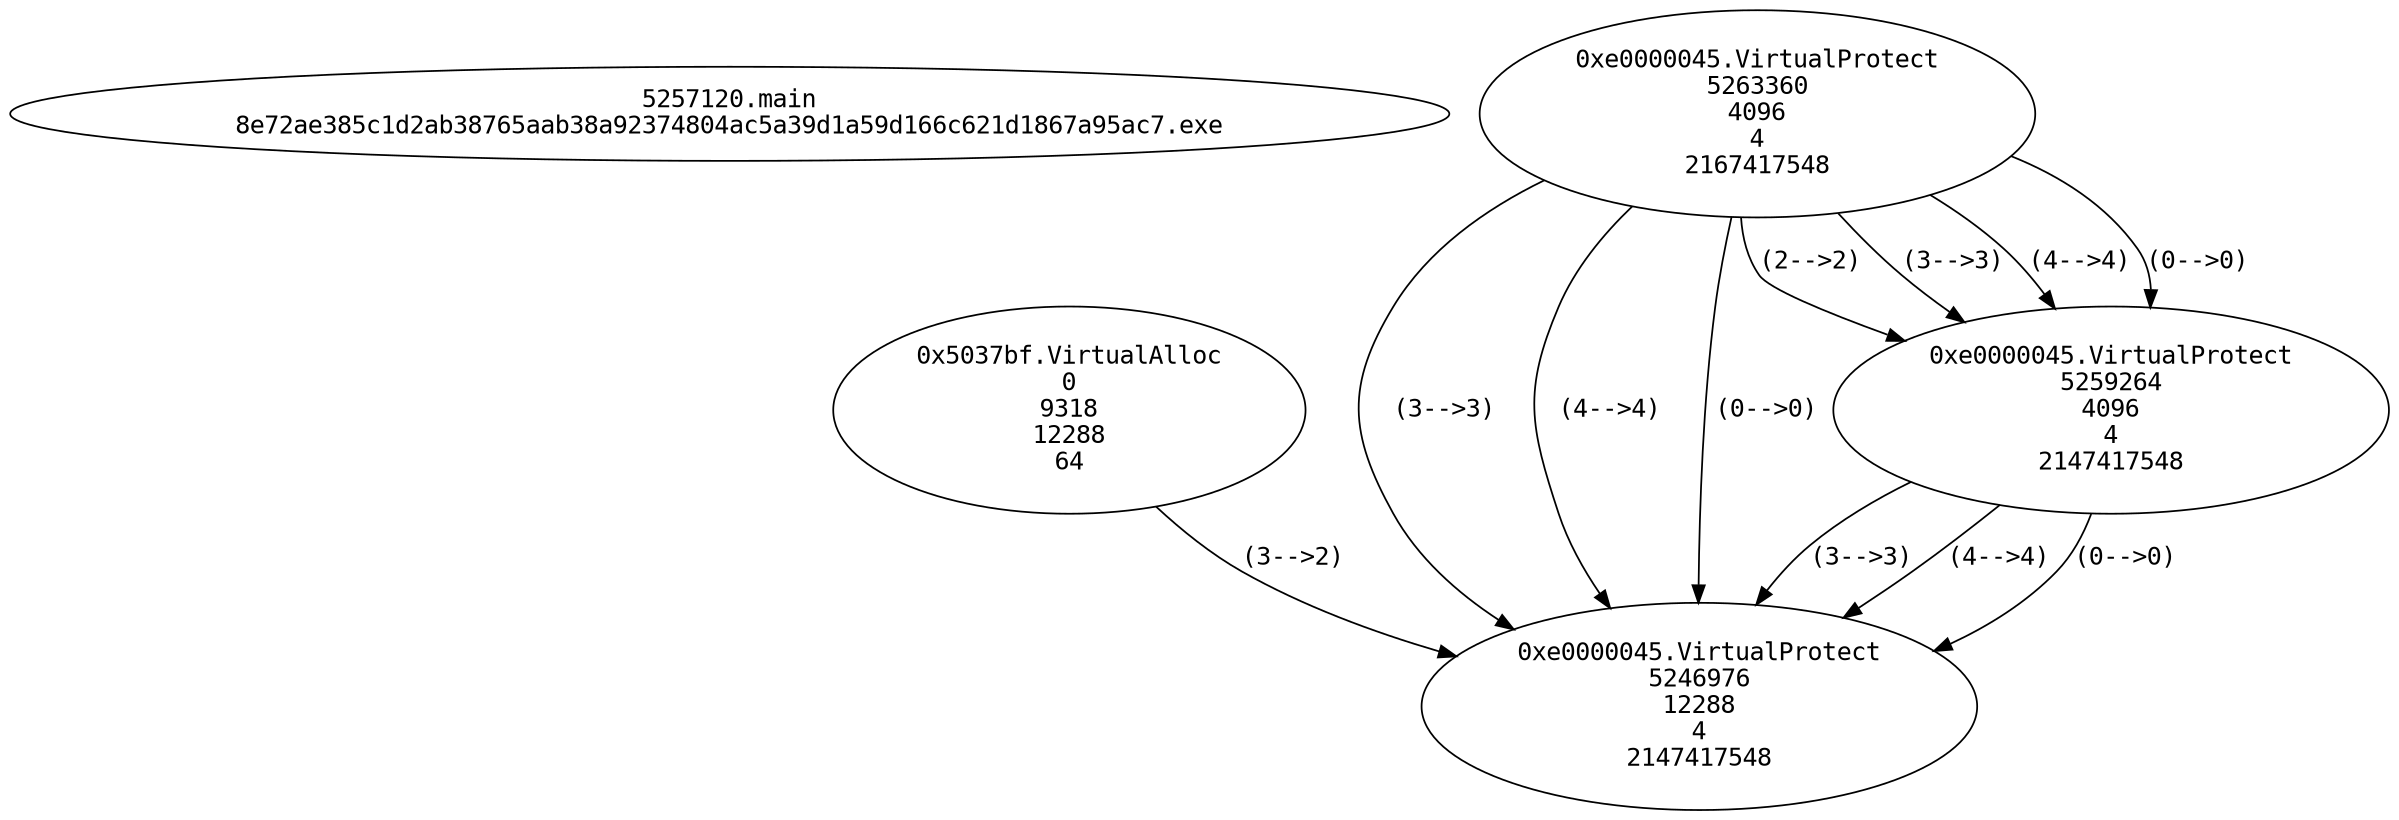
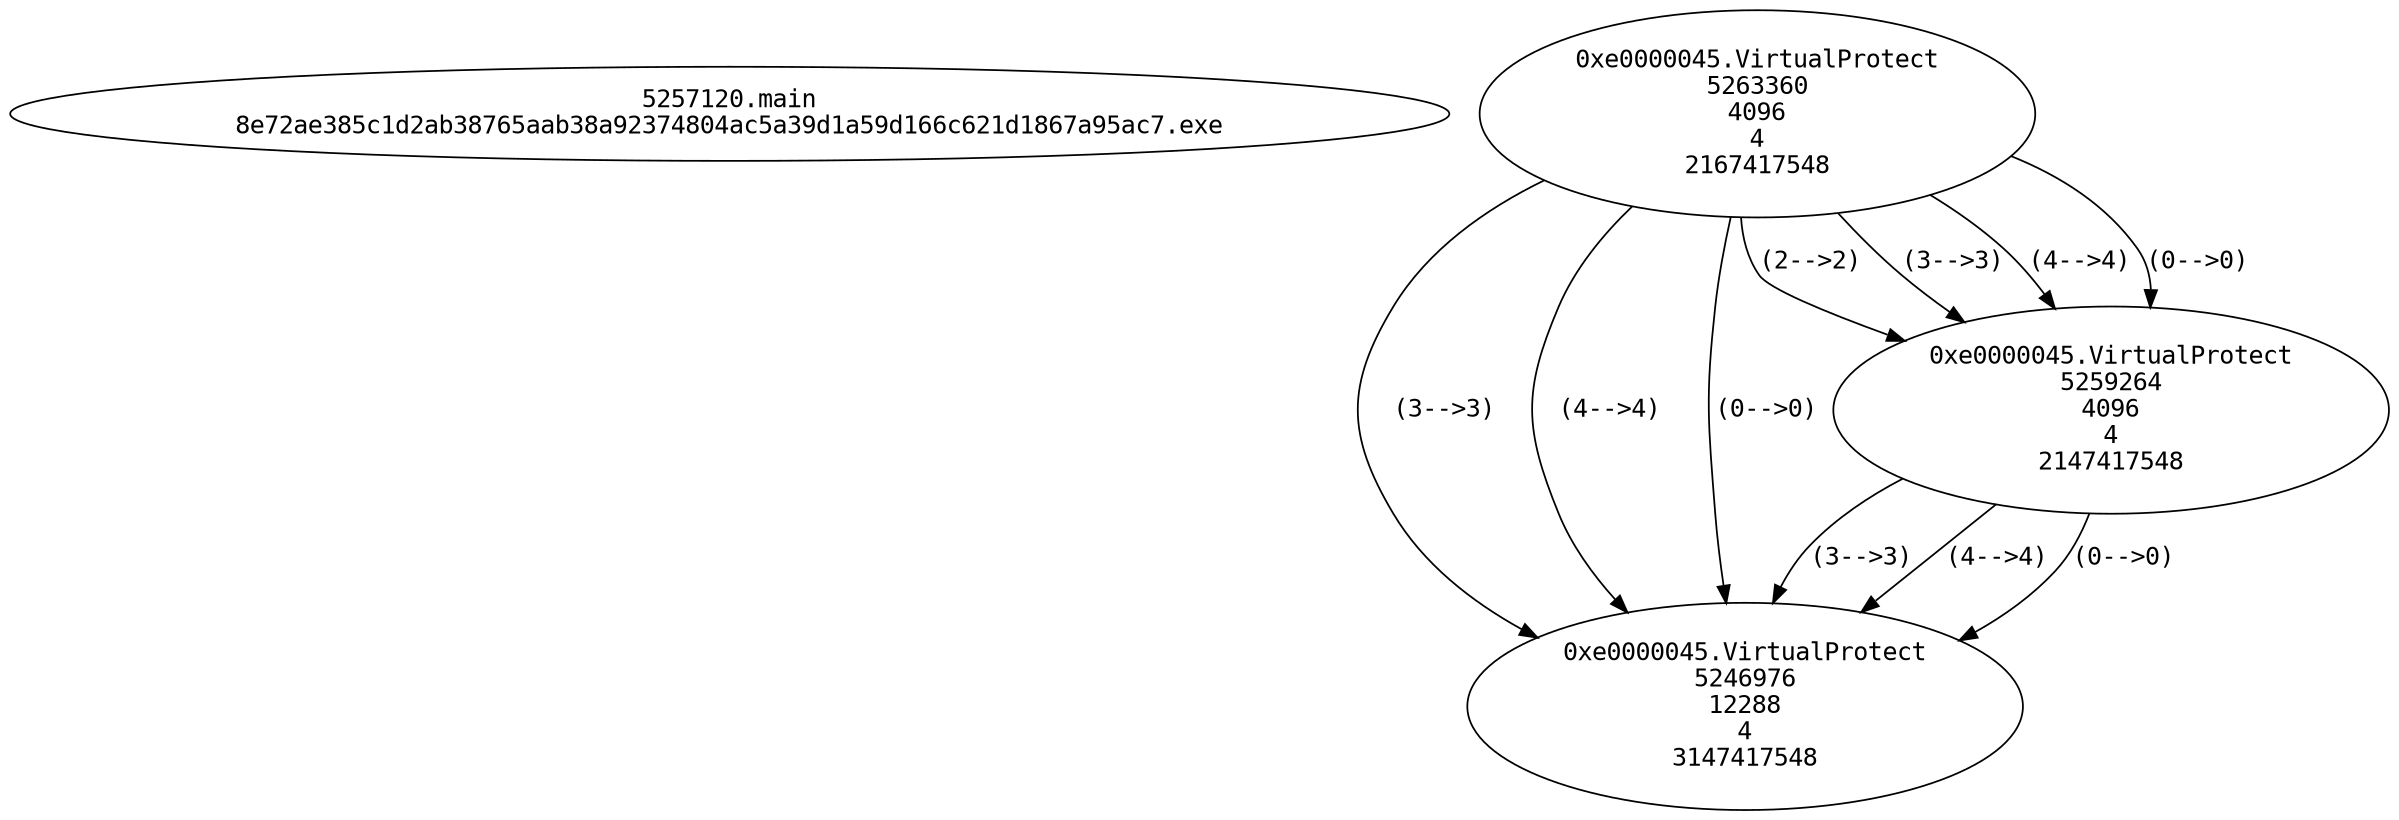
(1069, 410) -> none
(1699, 706) -> (1745, 706)
